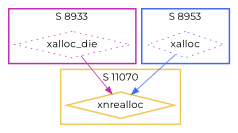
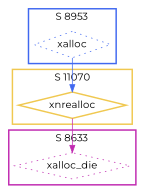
(72, 17) -> (72, 138)
(96, 75) -> (72, 135)
